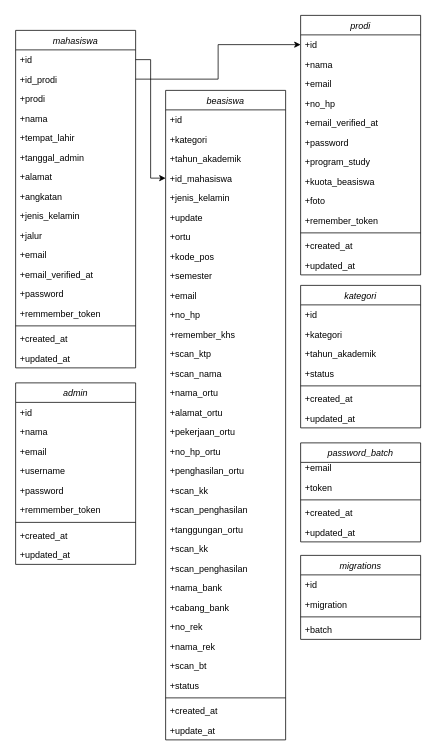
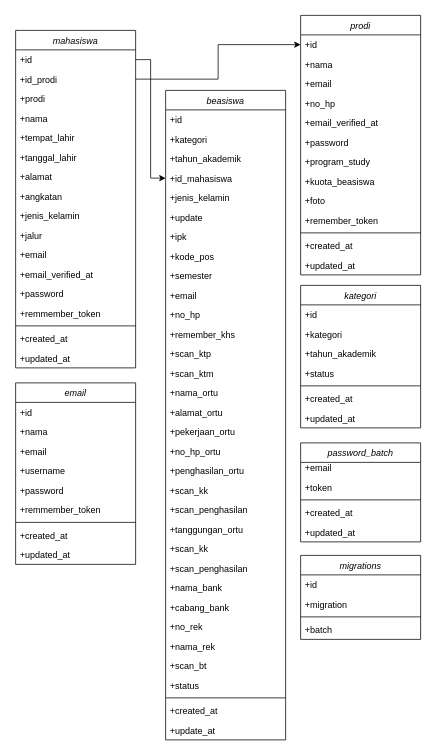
(52, 158) -> (51, 158)
(182, 237) -> (178, 237)
(195, 374) -> (192, 374)
(75, 393) -> (75, 393)
